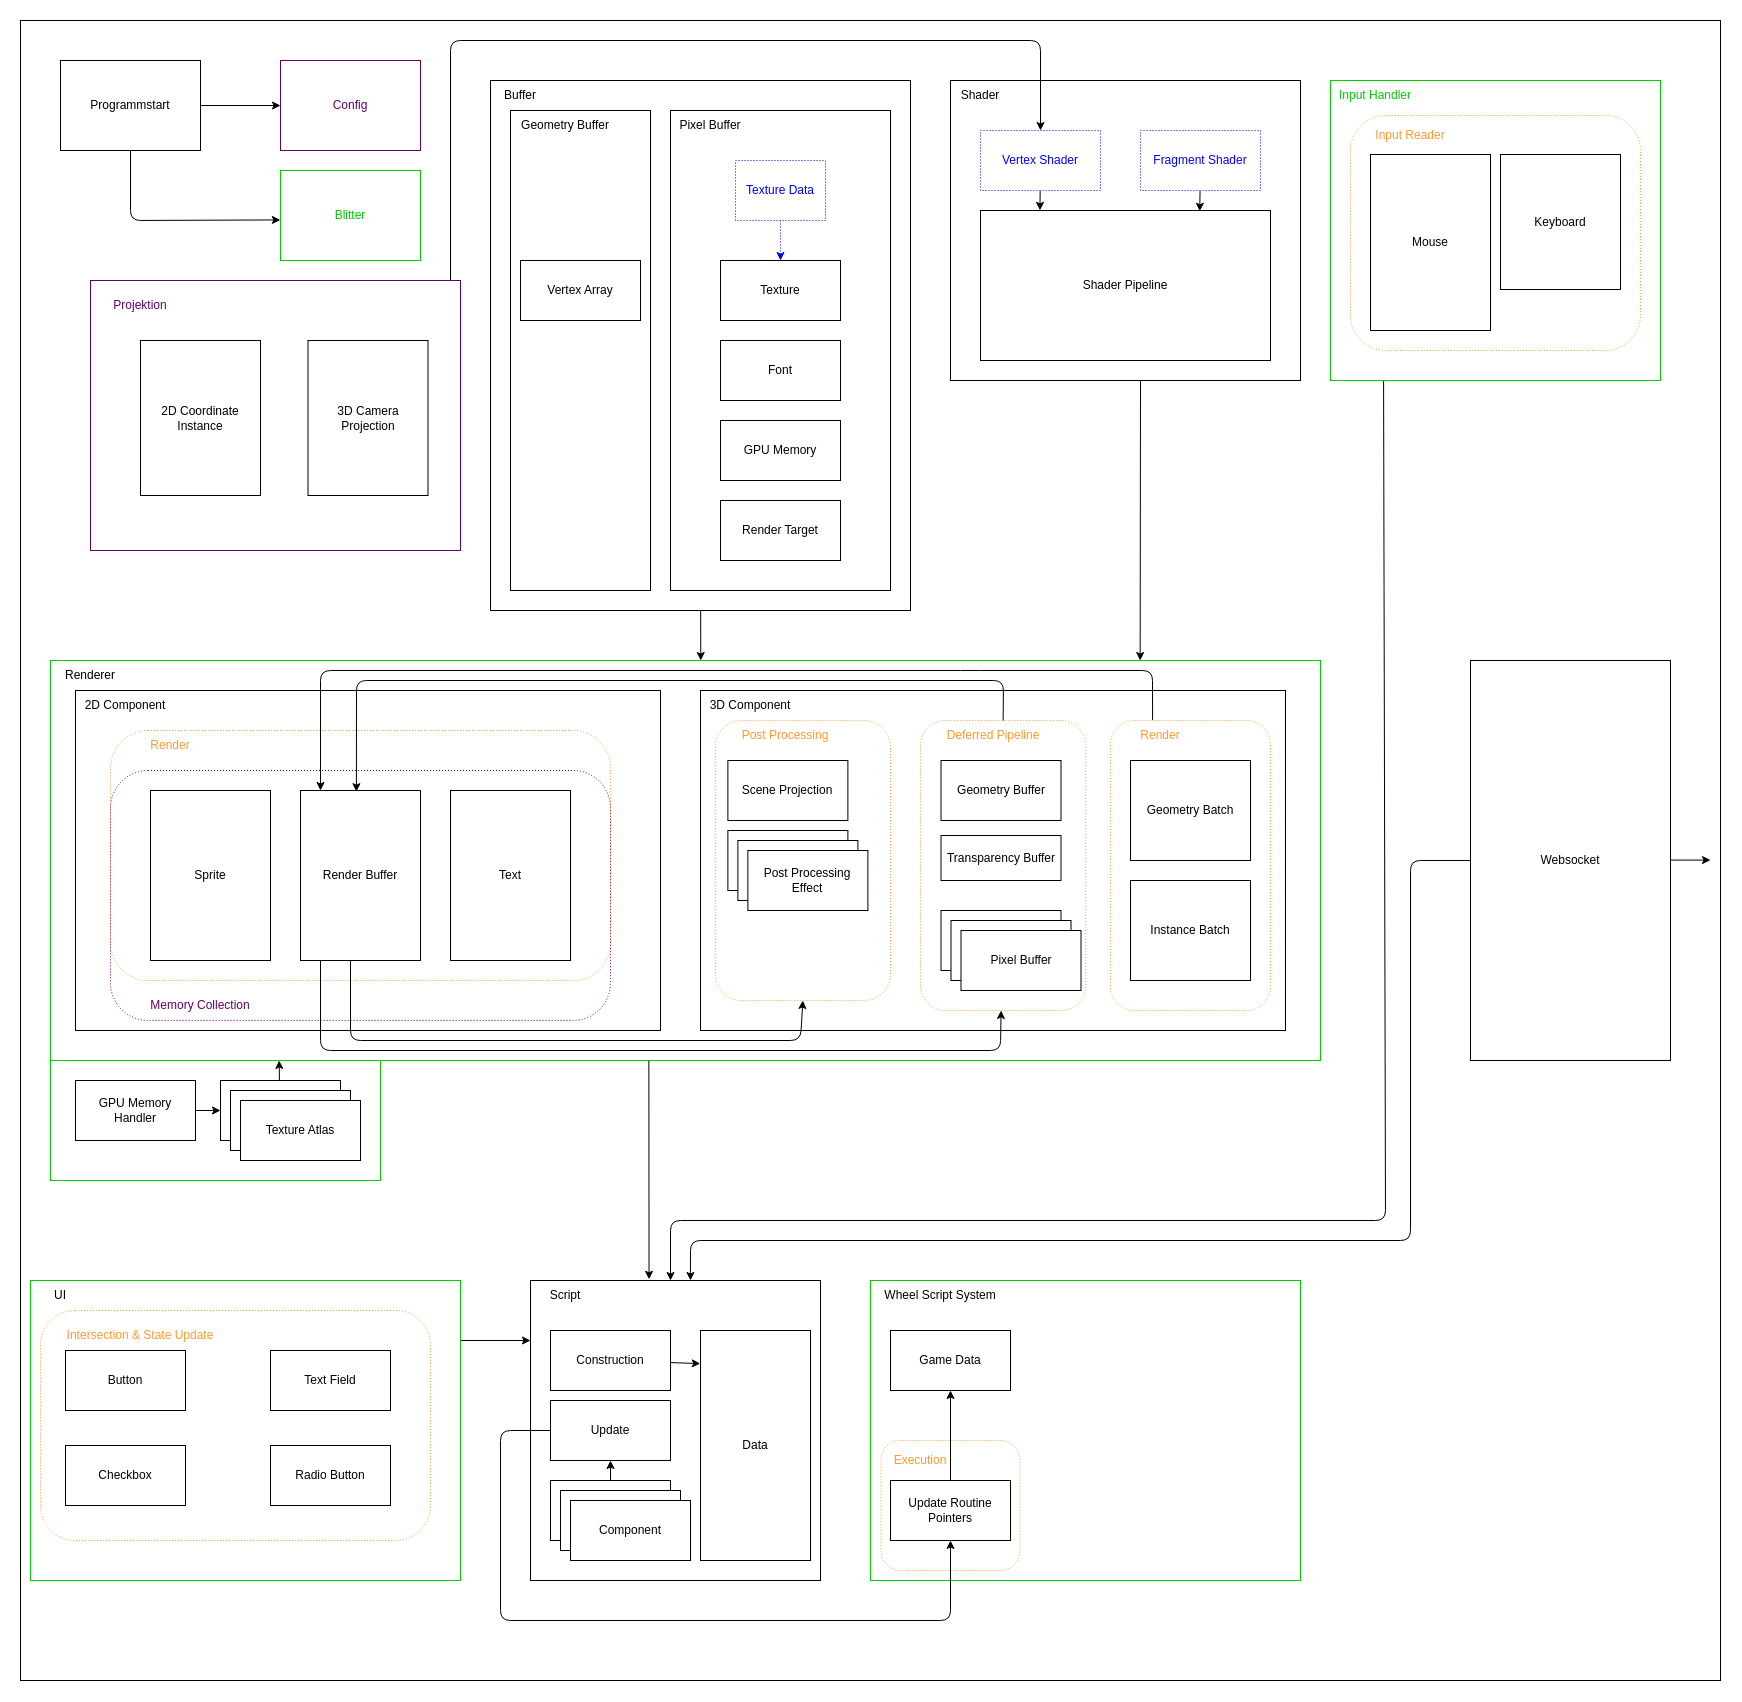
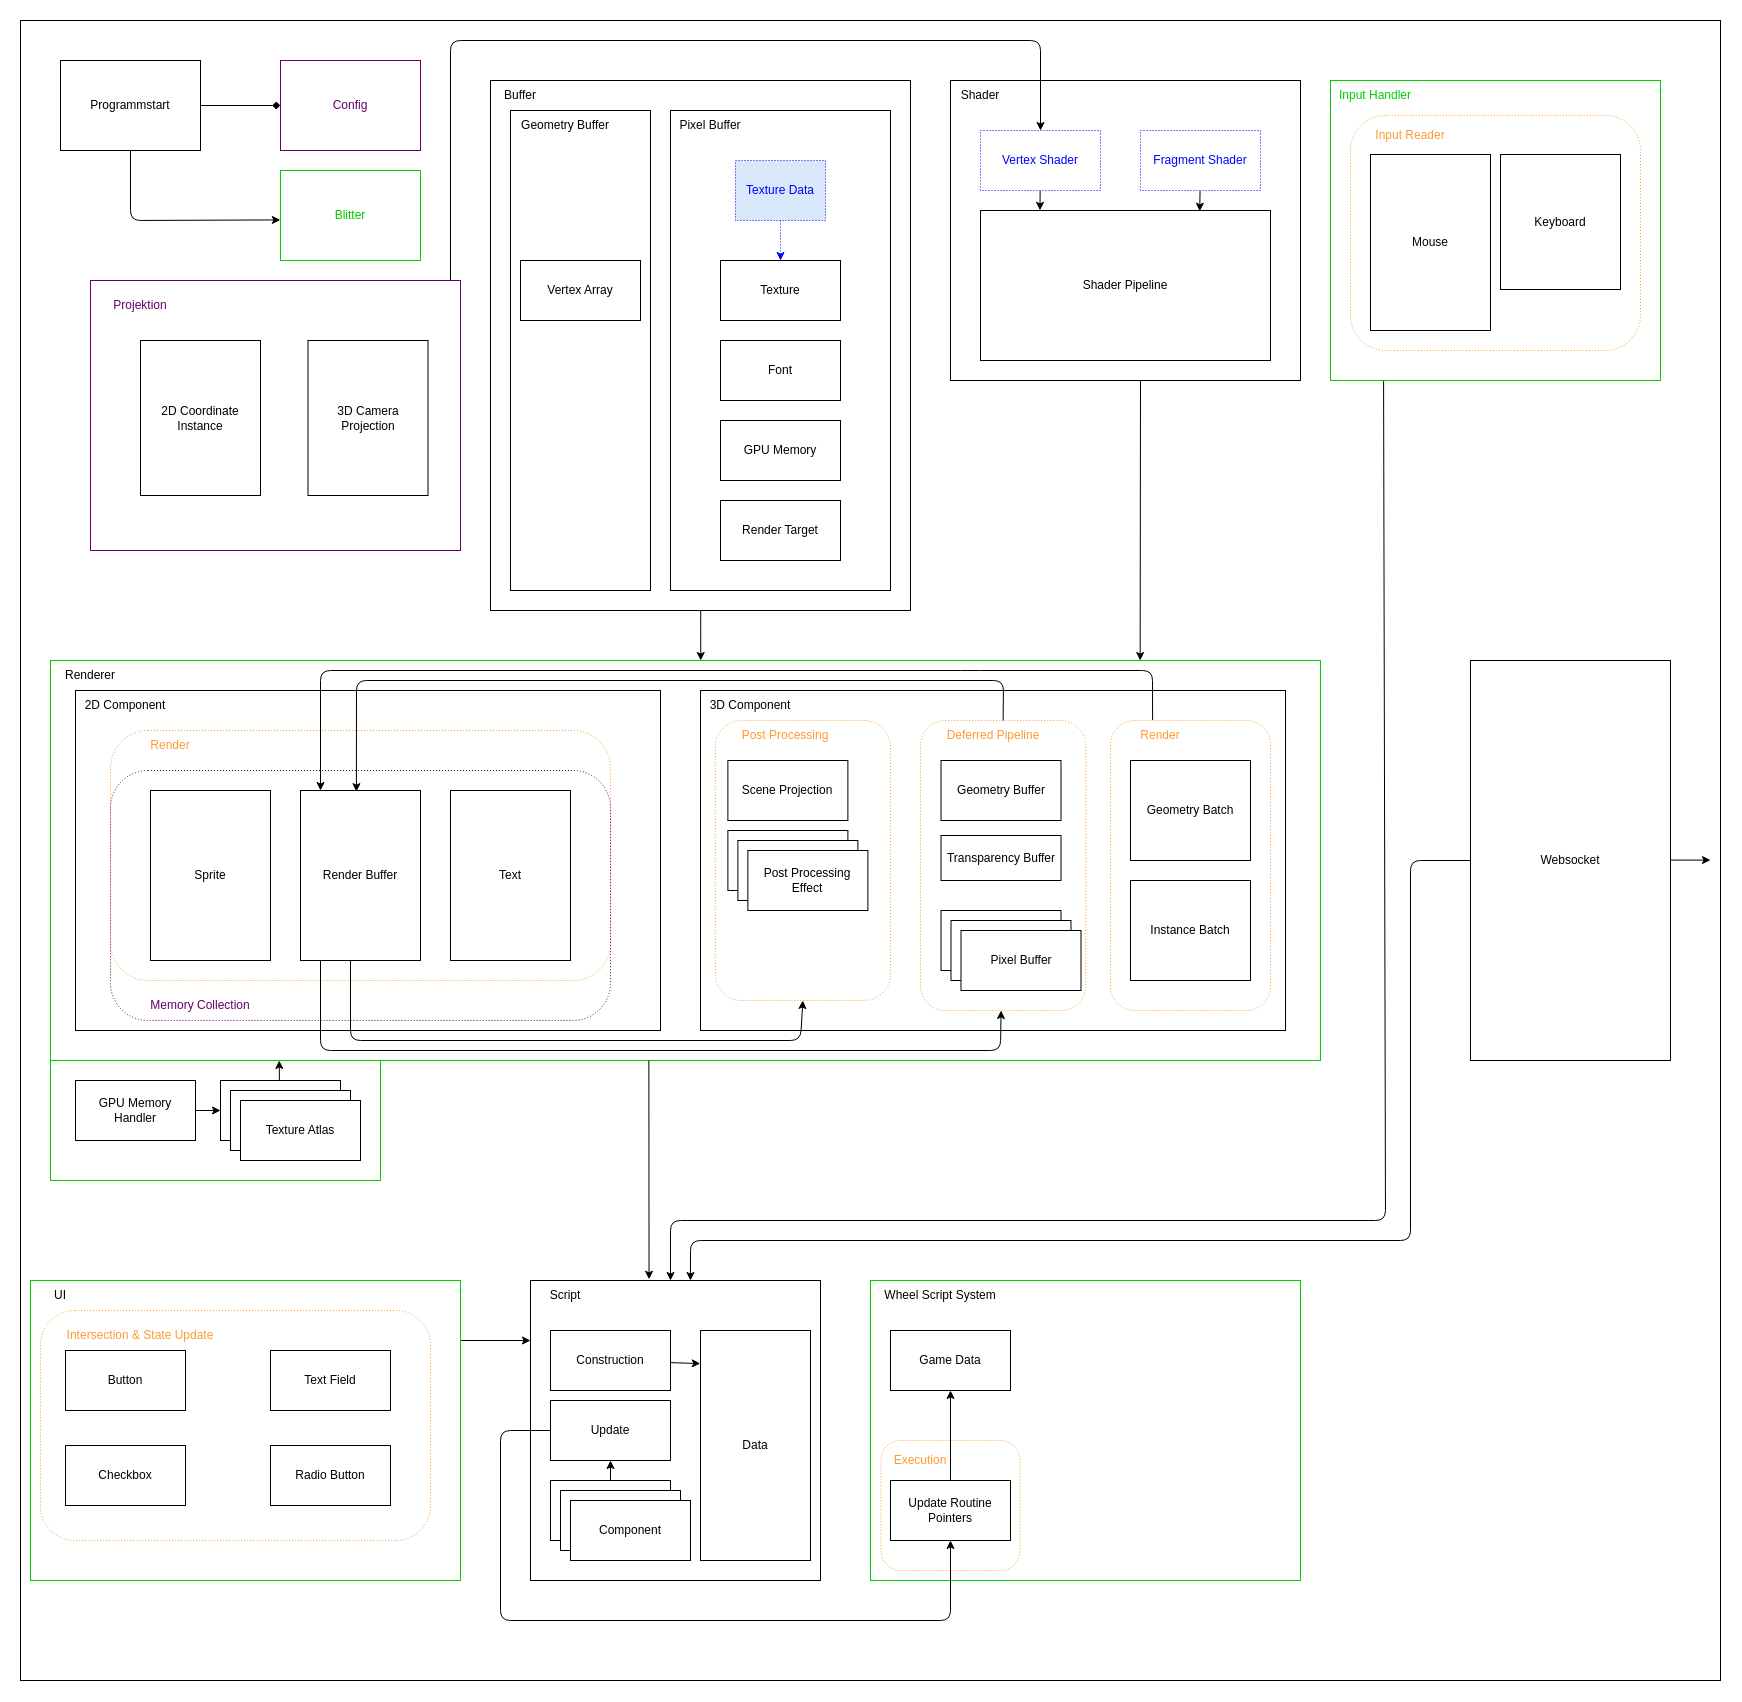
(272, 106) -> (271, 106)
(781, 191) -> (781, 191)
